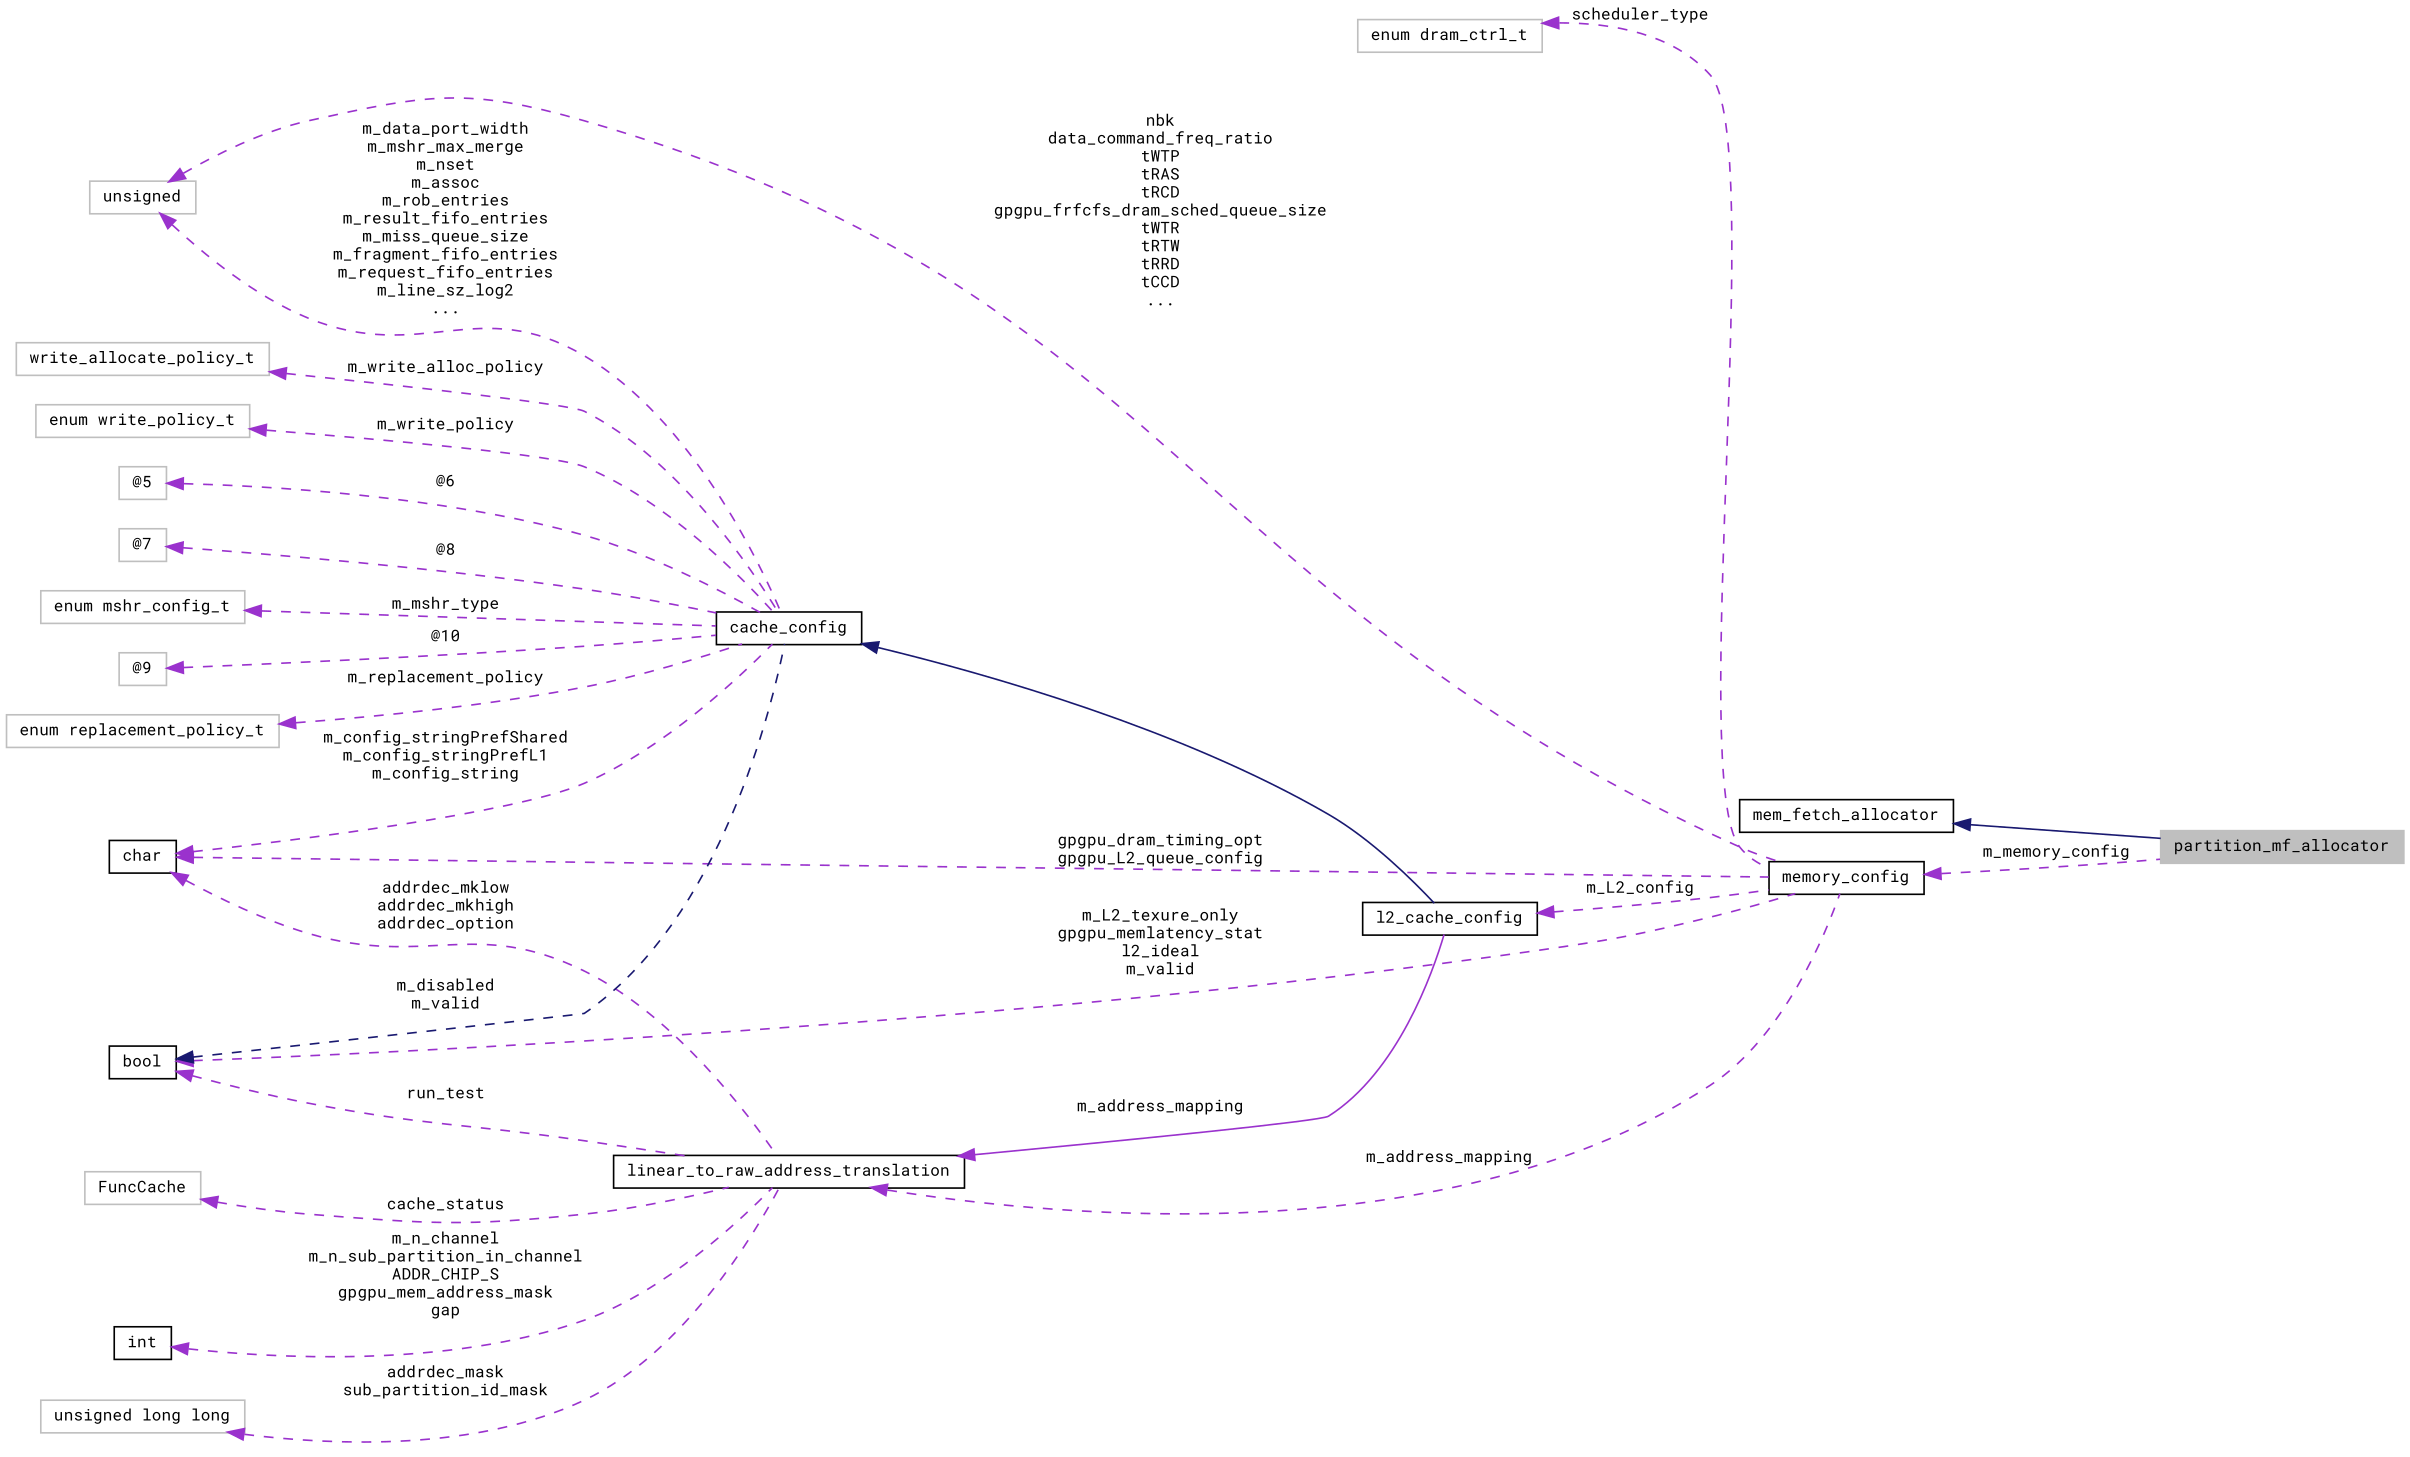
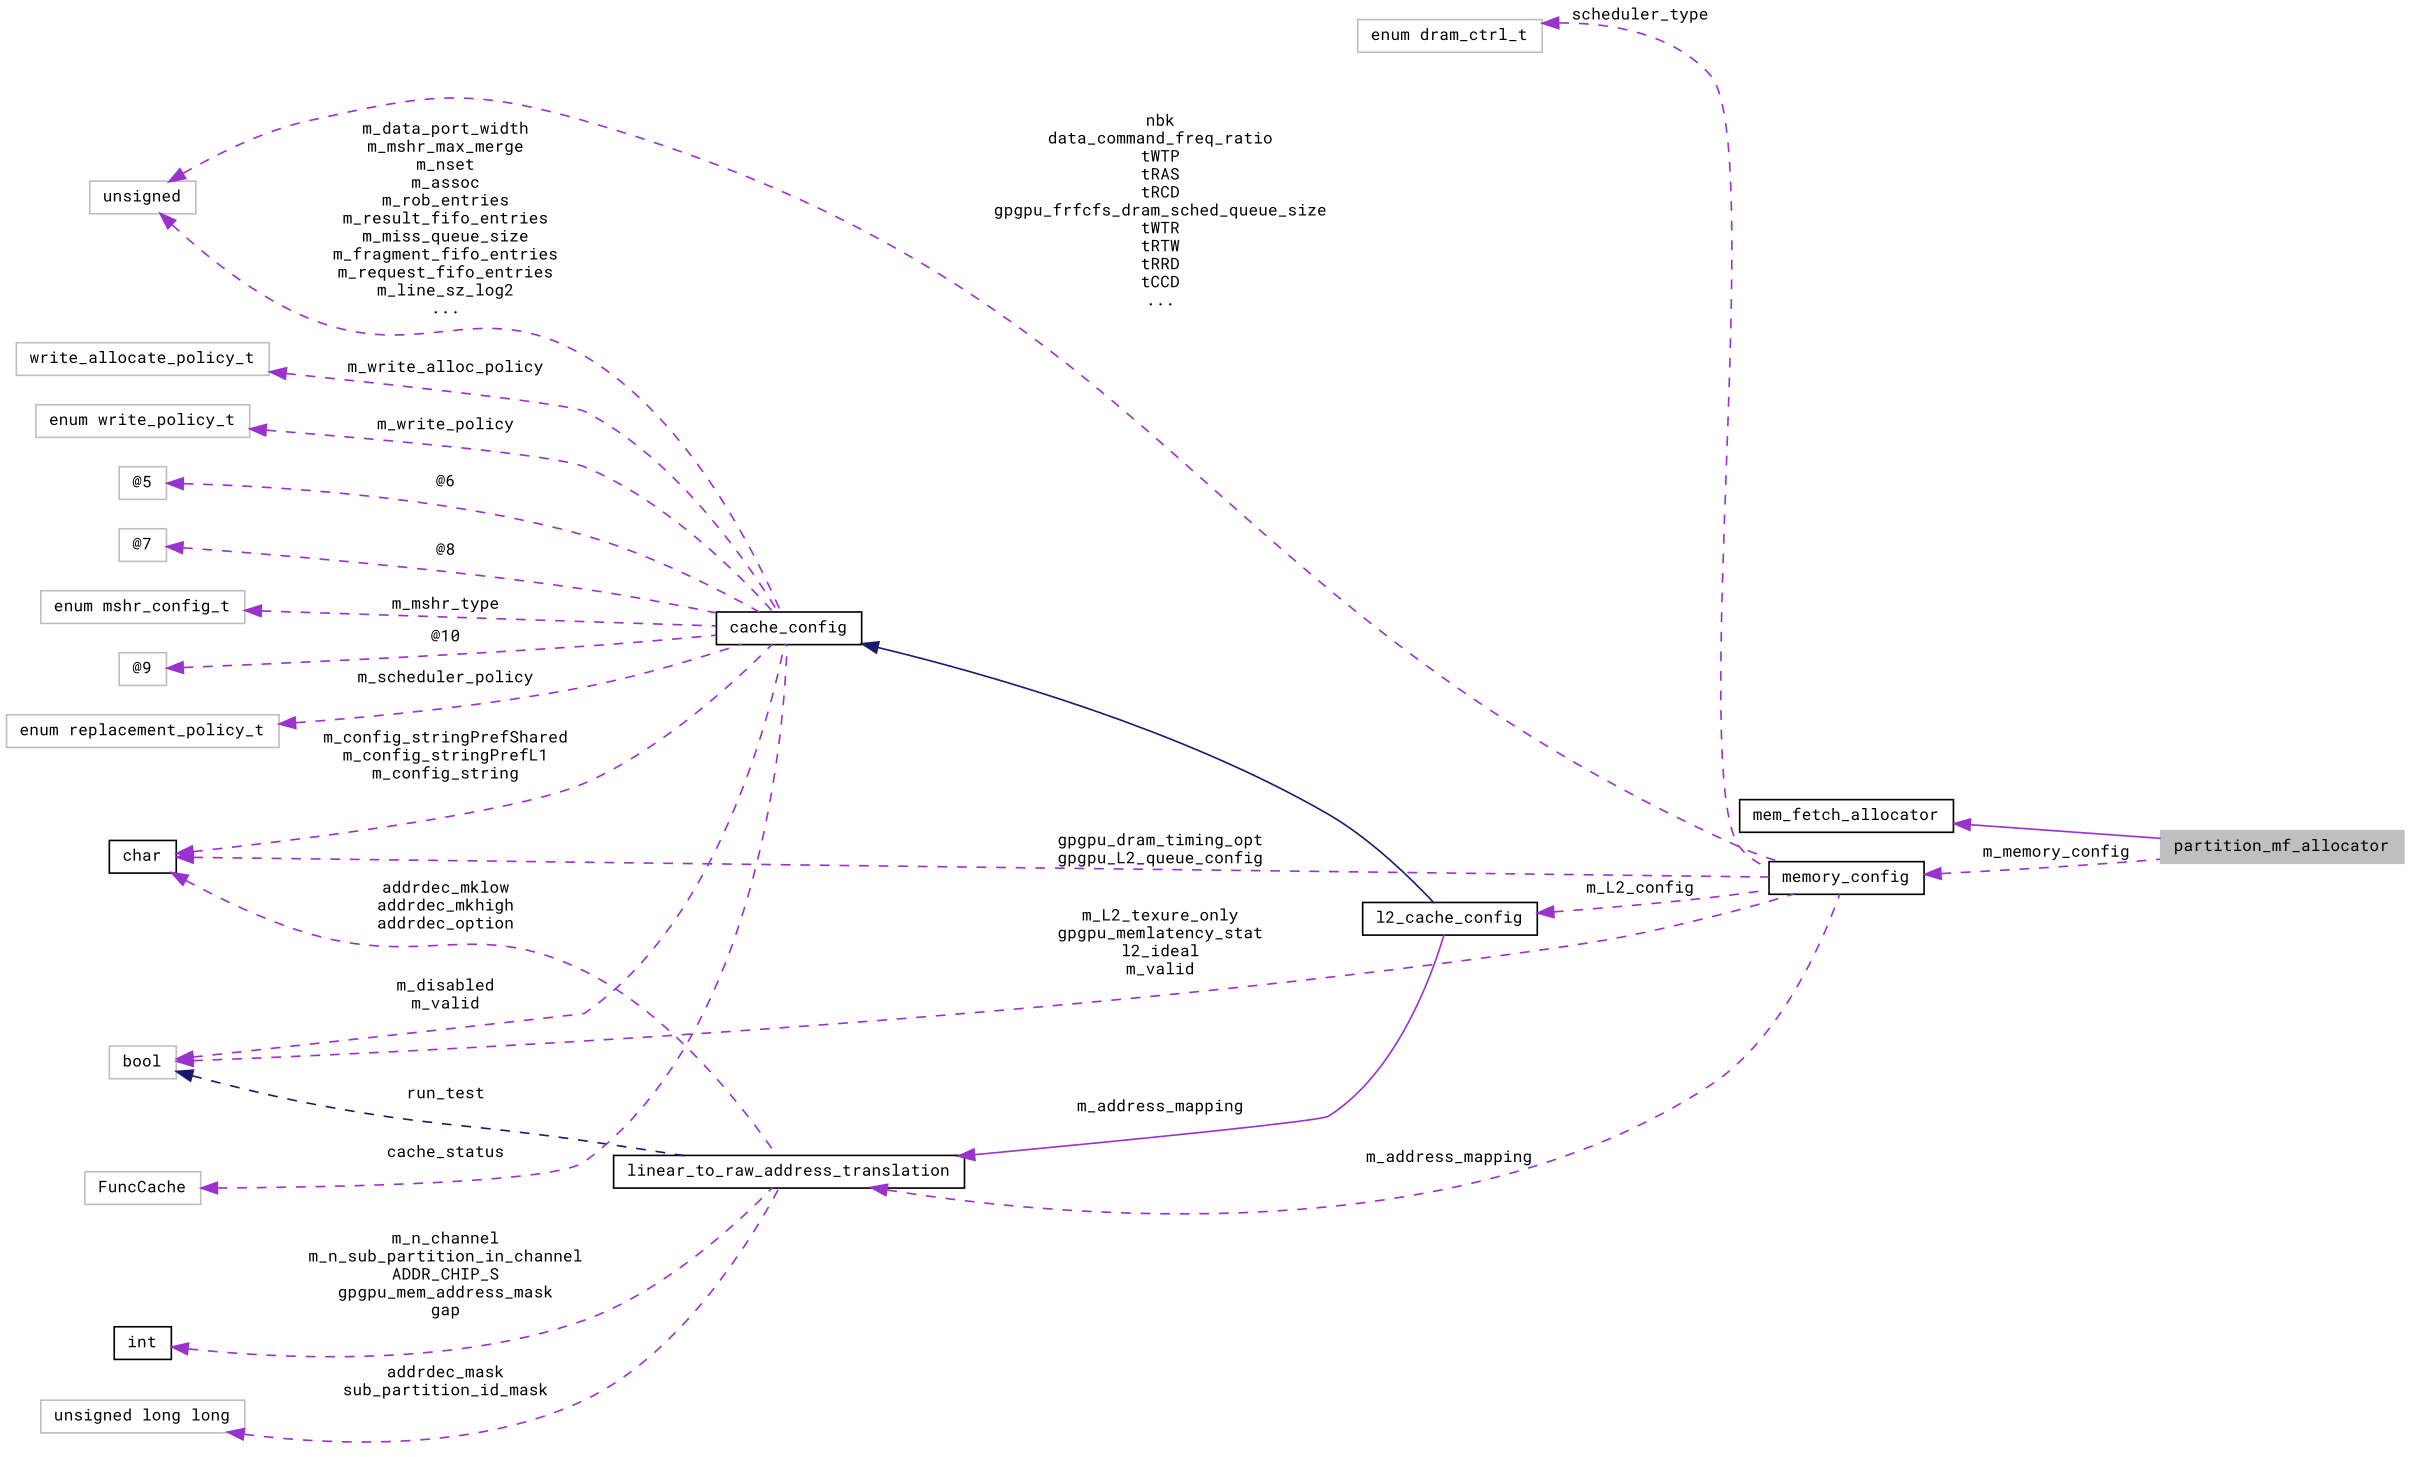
(446, 678) -> (446, 678)
(2066, 832) -> (2066, 832)
(598, 1002) -> (598, 1002)
(143, 1062) -> (143, 1062)
(439, 1123) -> (439, 1123)
(474, 1222) -> (655, 1089)
